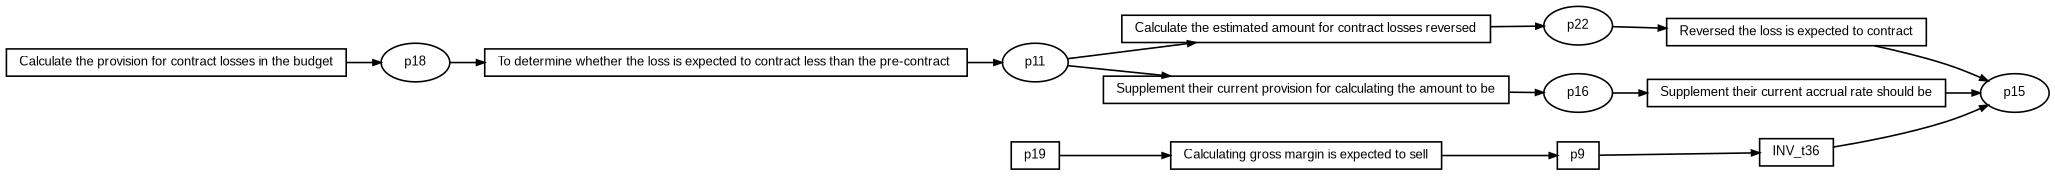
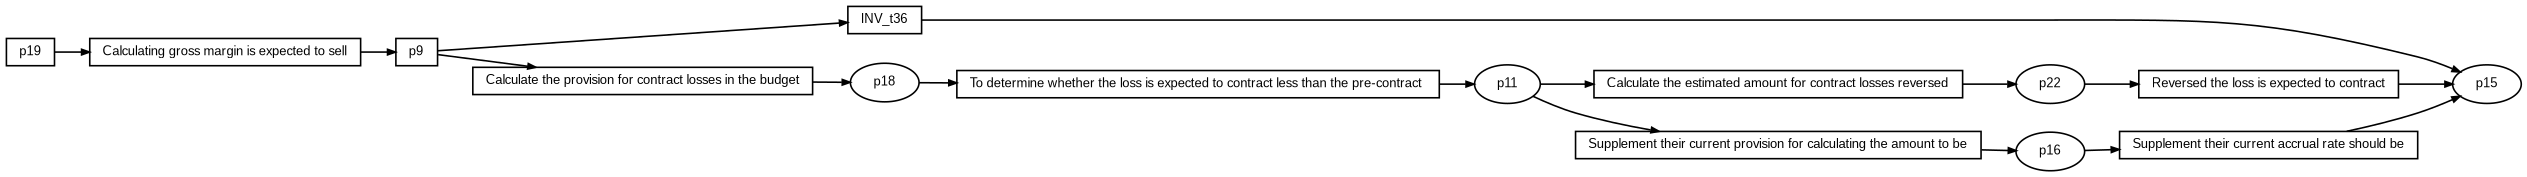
none -> (483, 60)
